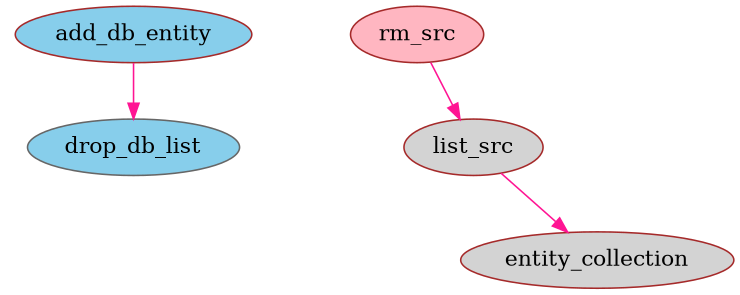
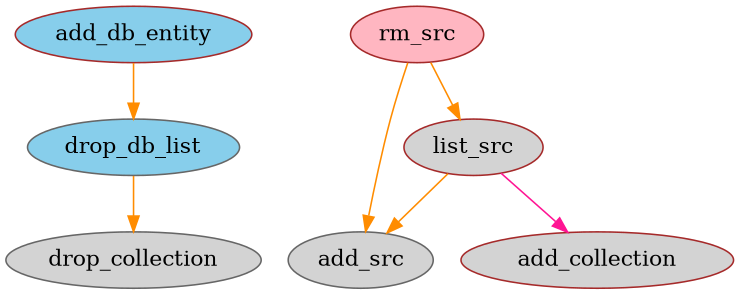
(134, 83) -> (134, 83)
(442, 84) -> (442, 84)
none -> (134, 260)
none -> (361, 260)
(597, 260) -> (597, 260)
